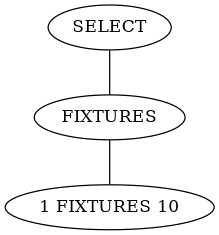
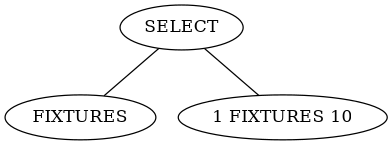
(110, 162) -> (232, 72)
